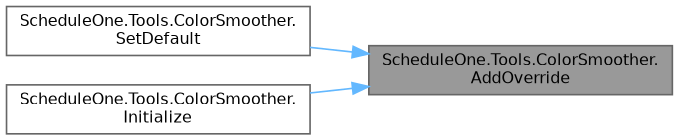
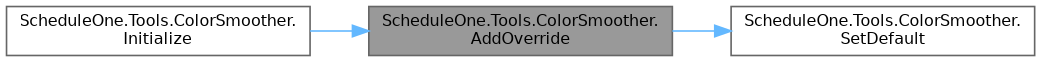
(331, 50) -> (693, 31)
